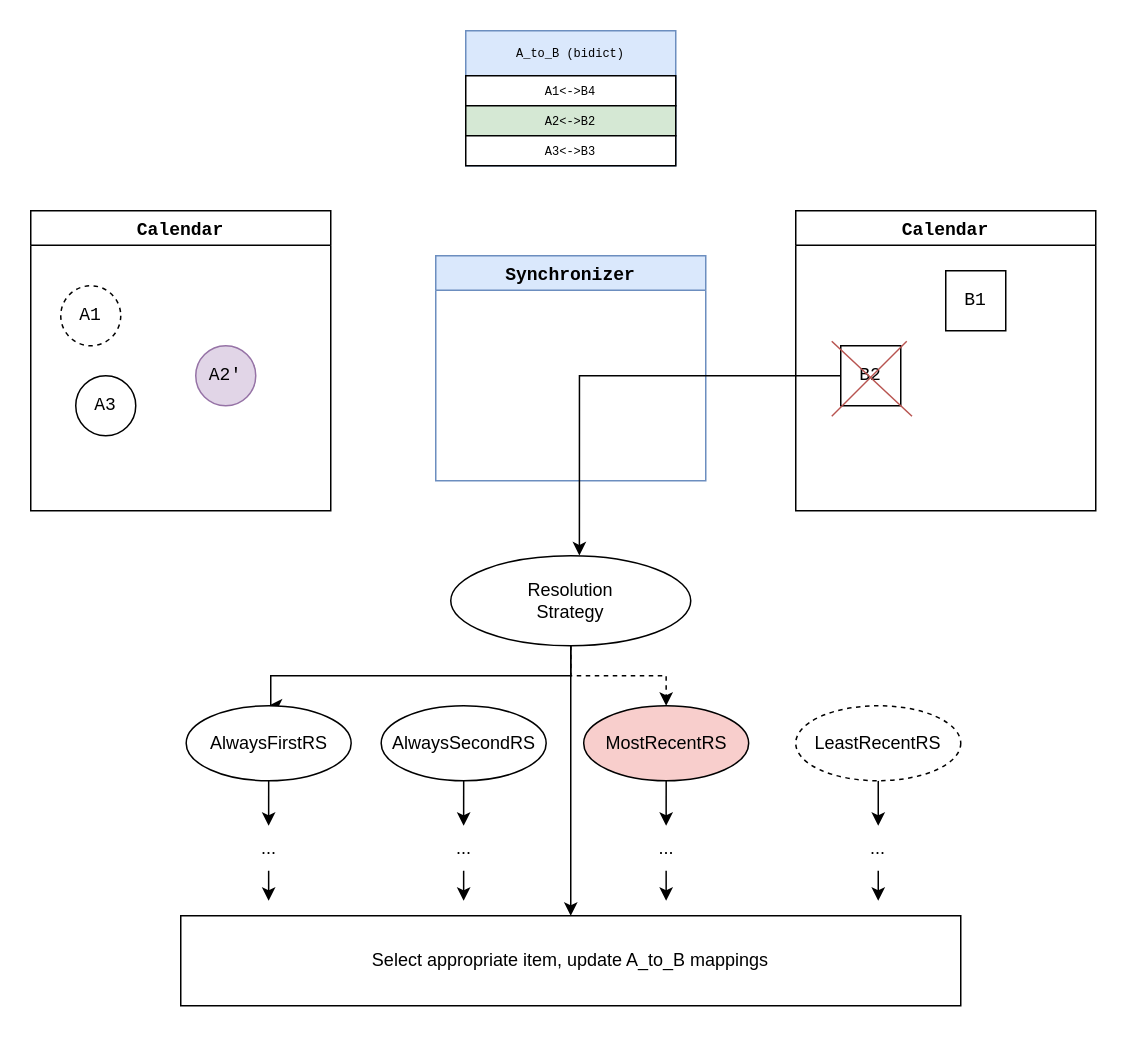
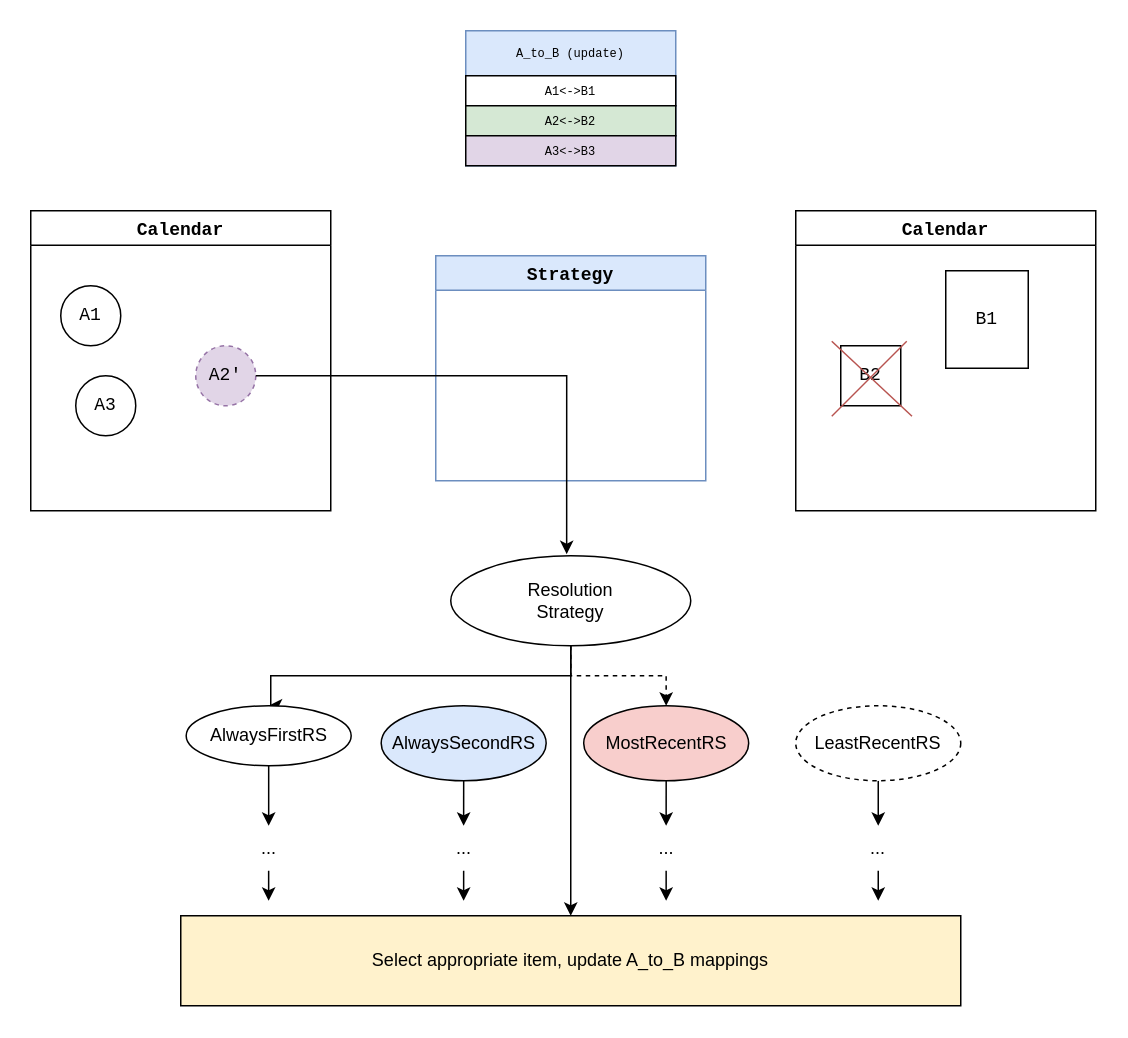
(570, 53) -> (570, 53)
(571, 91) -> (571, 91)
(571, 151) -> (571, 151)
(570, 274) -> (570, 274)
(976, 301) -> (987, 320)
(91, 316) -> (91, 316)
(226, 376) -> (226, 376)
none -> (495, 376)
(626, 376) -> none
(269, 743) -> (269, 736)
(464, 743) -> (464, 743)
(571, 961) -> (571, 961)
